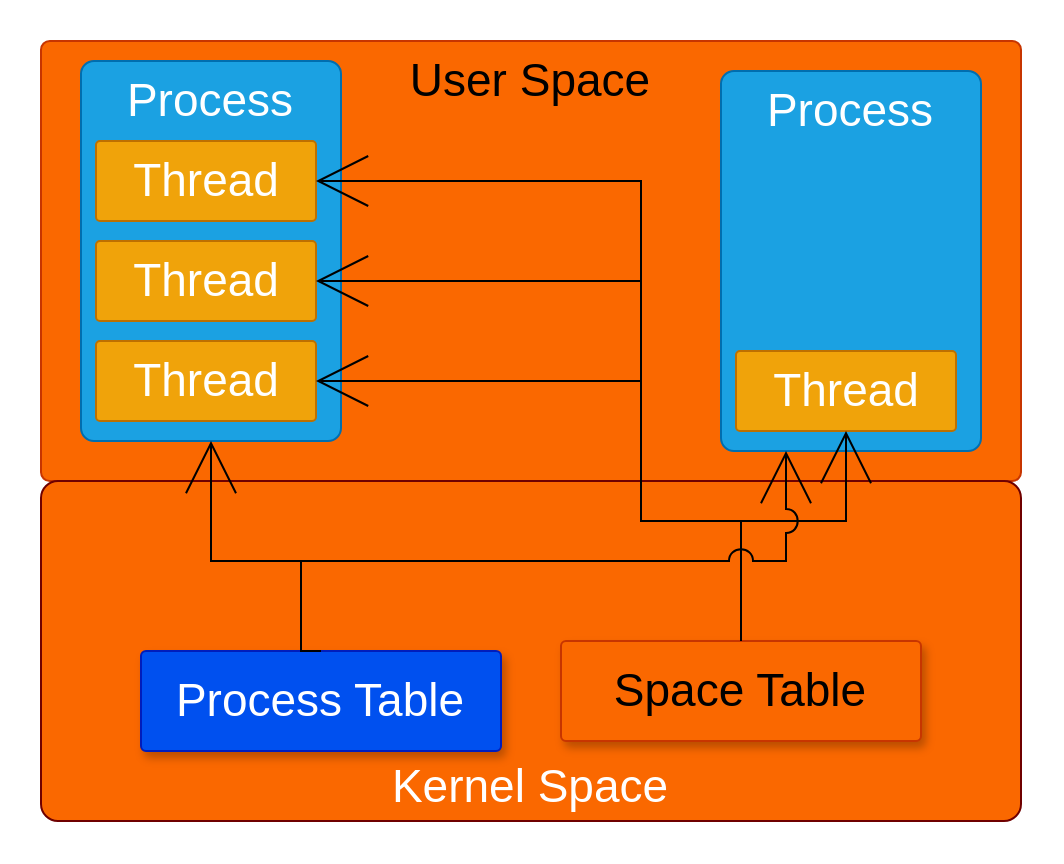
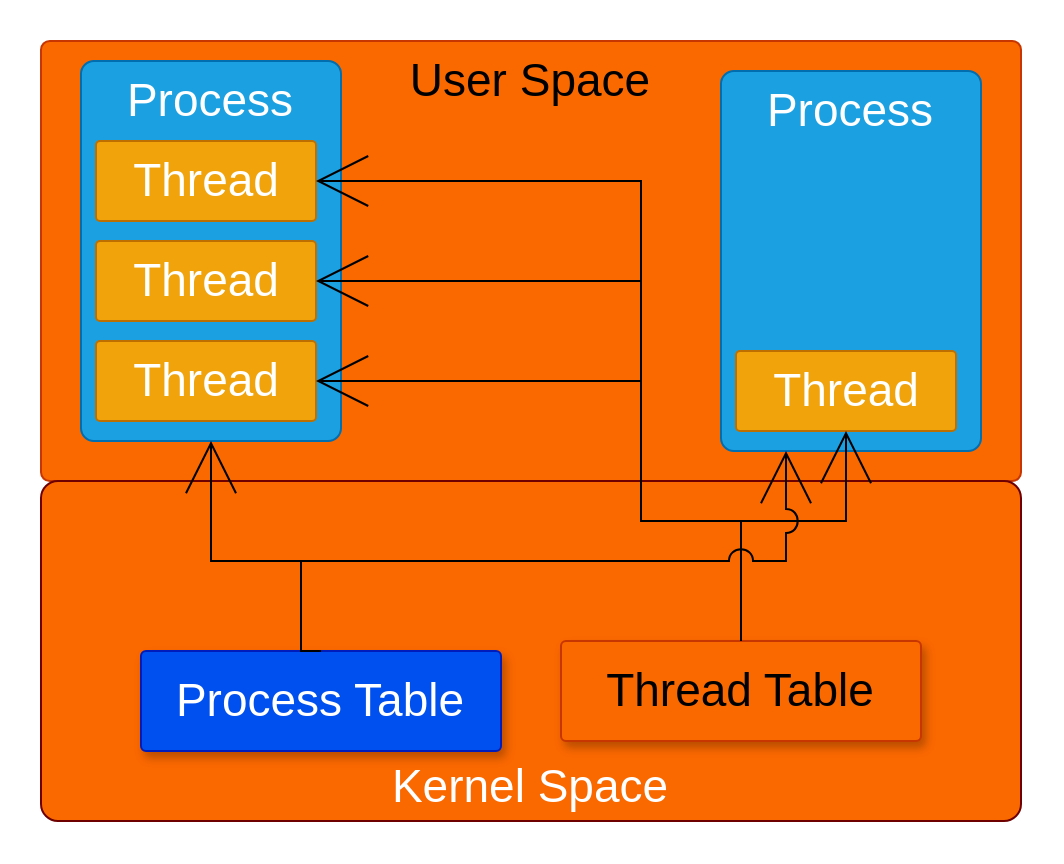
(741, 691) -> (741, 691)
